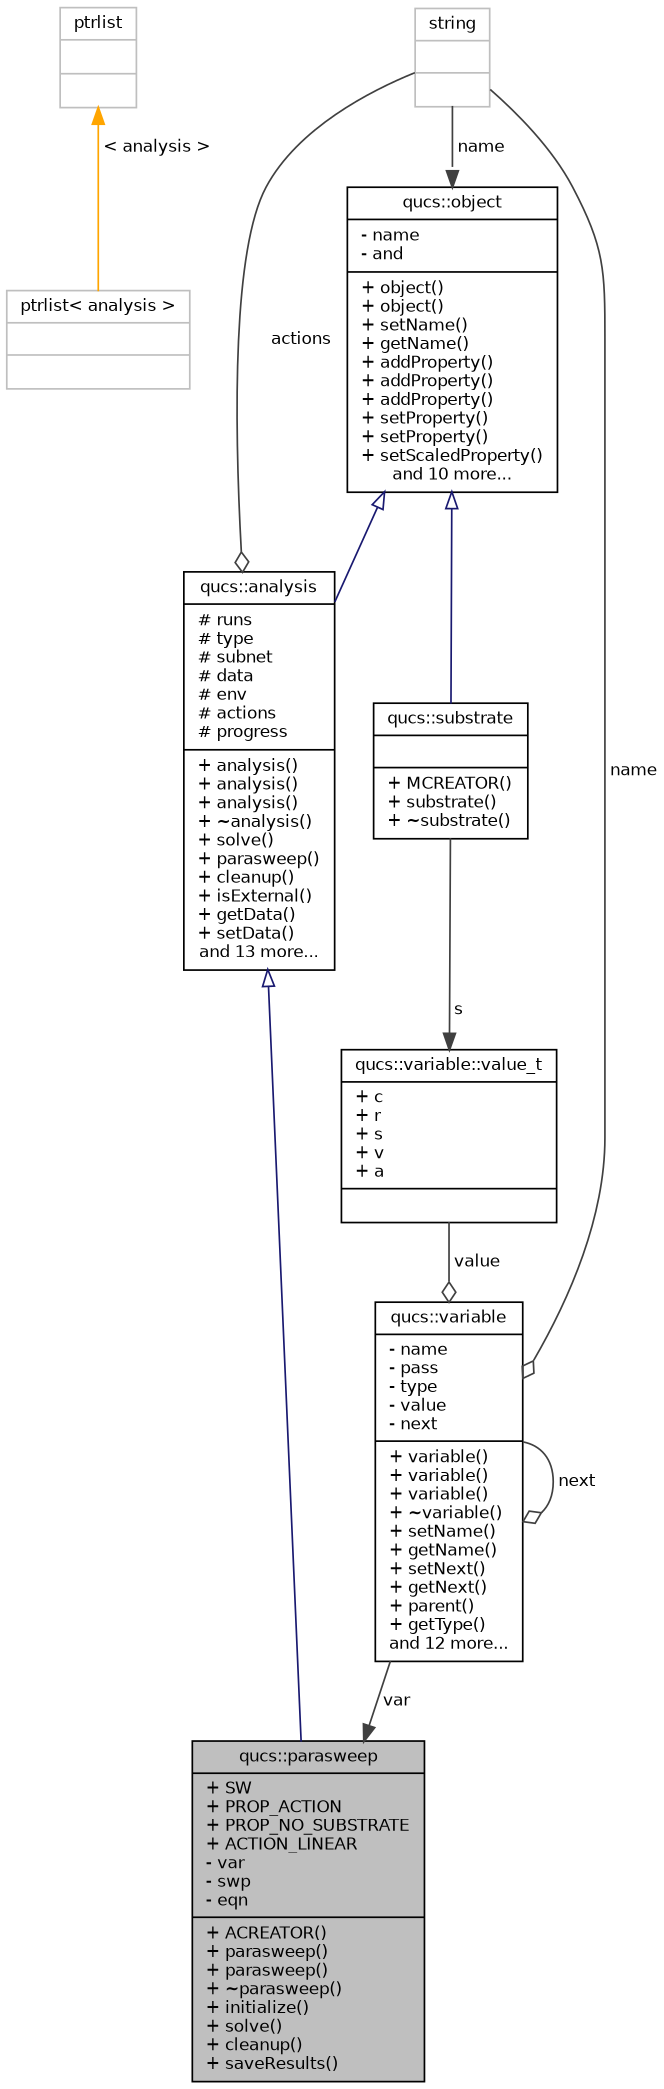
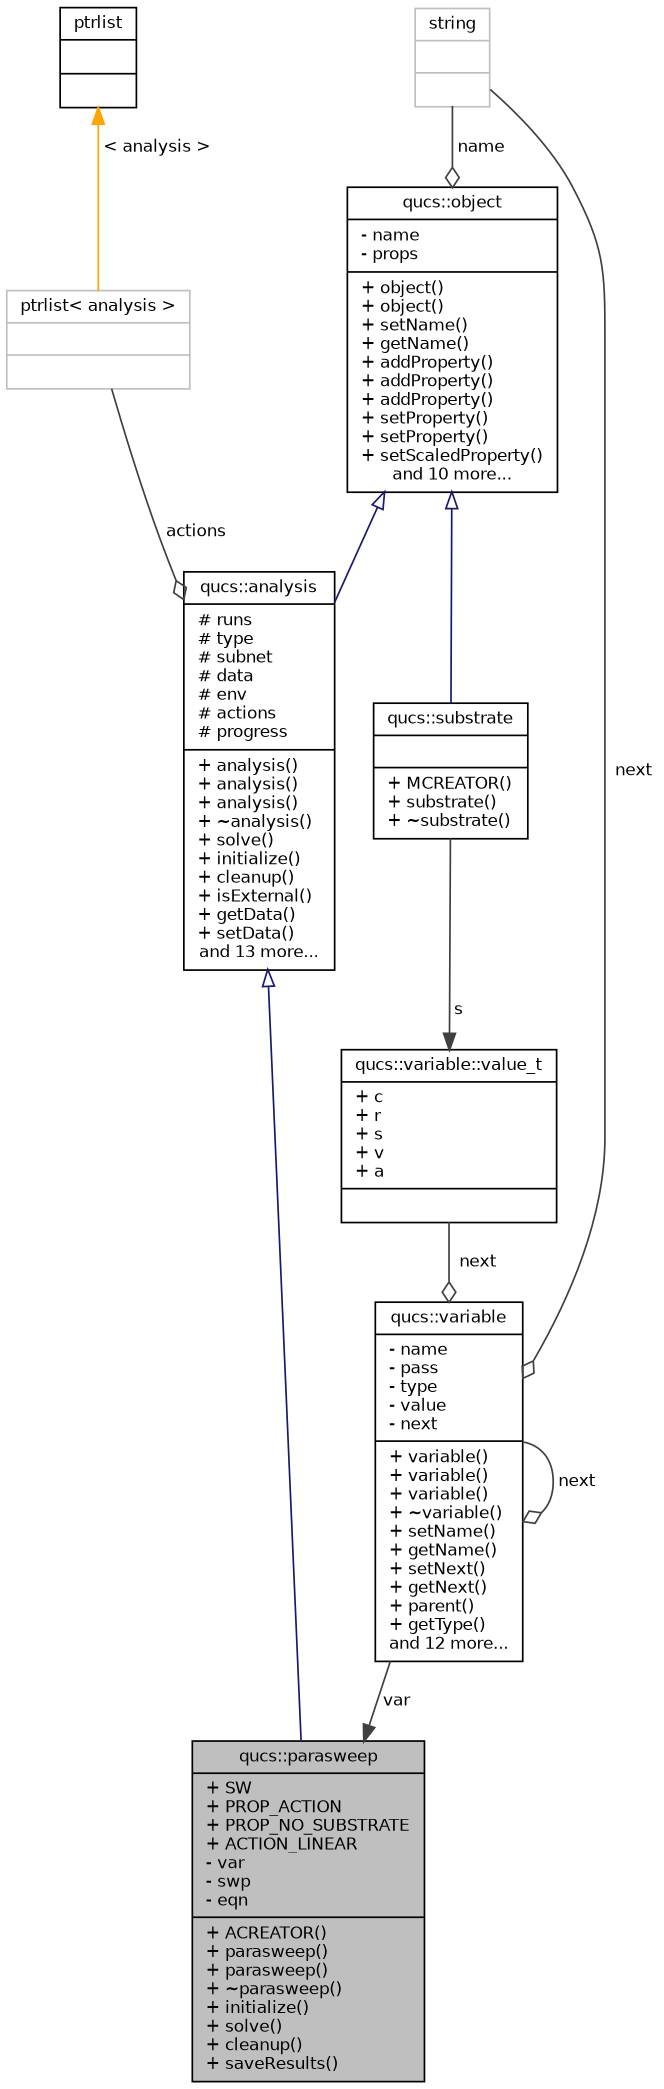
(98, 58) -> (98, 58)
(452, 136) -> (452, 136)
(382, 254) -> (390, 254)
(244, 272) -> (141, 485)
(631, 771) -> (631, 771)
(259, 859) -> (249, 859)
(475, 1262) -> (475, 1262)
